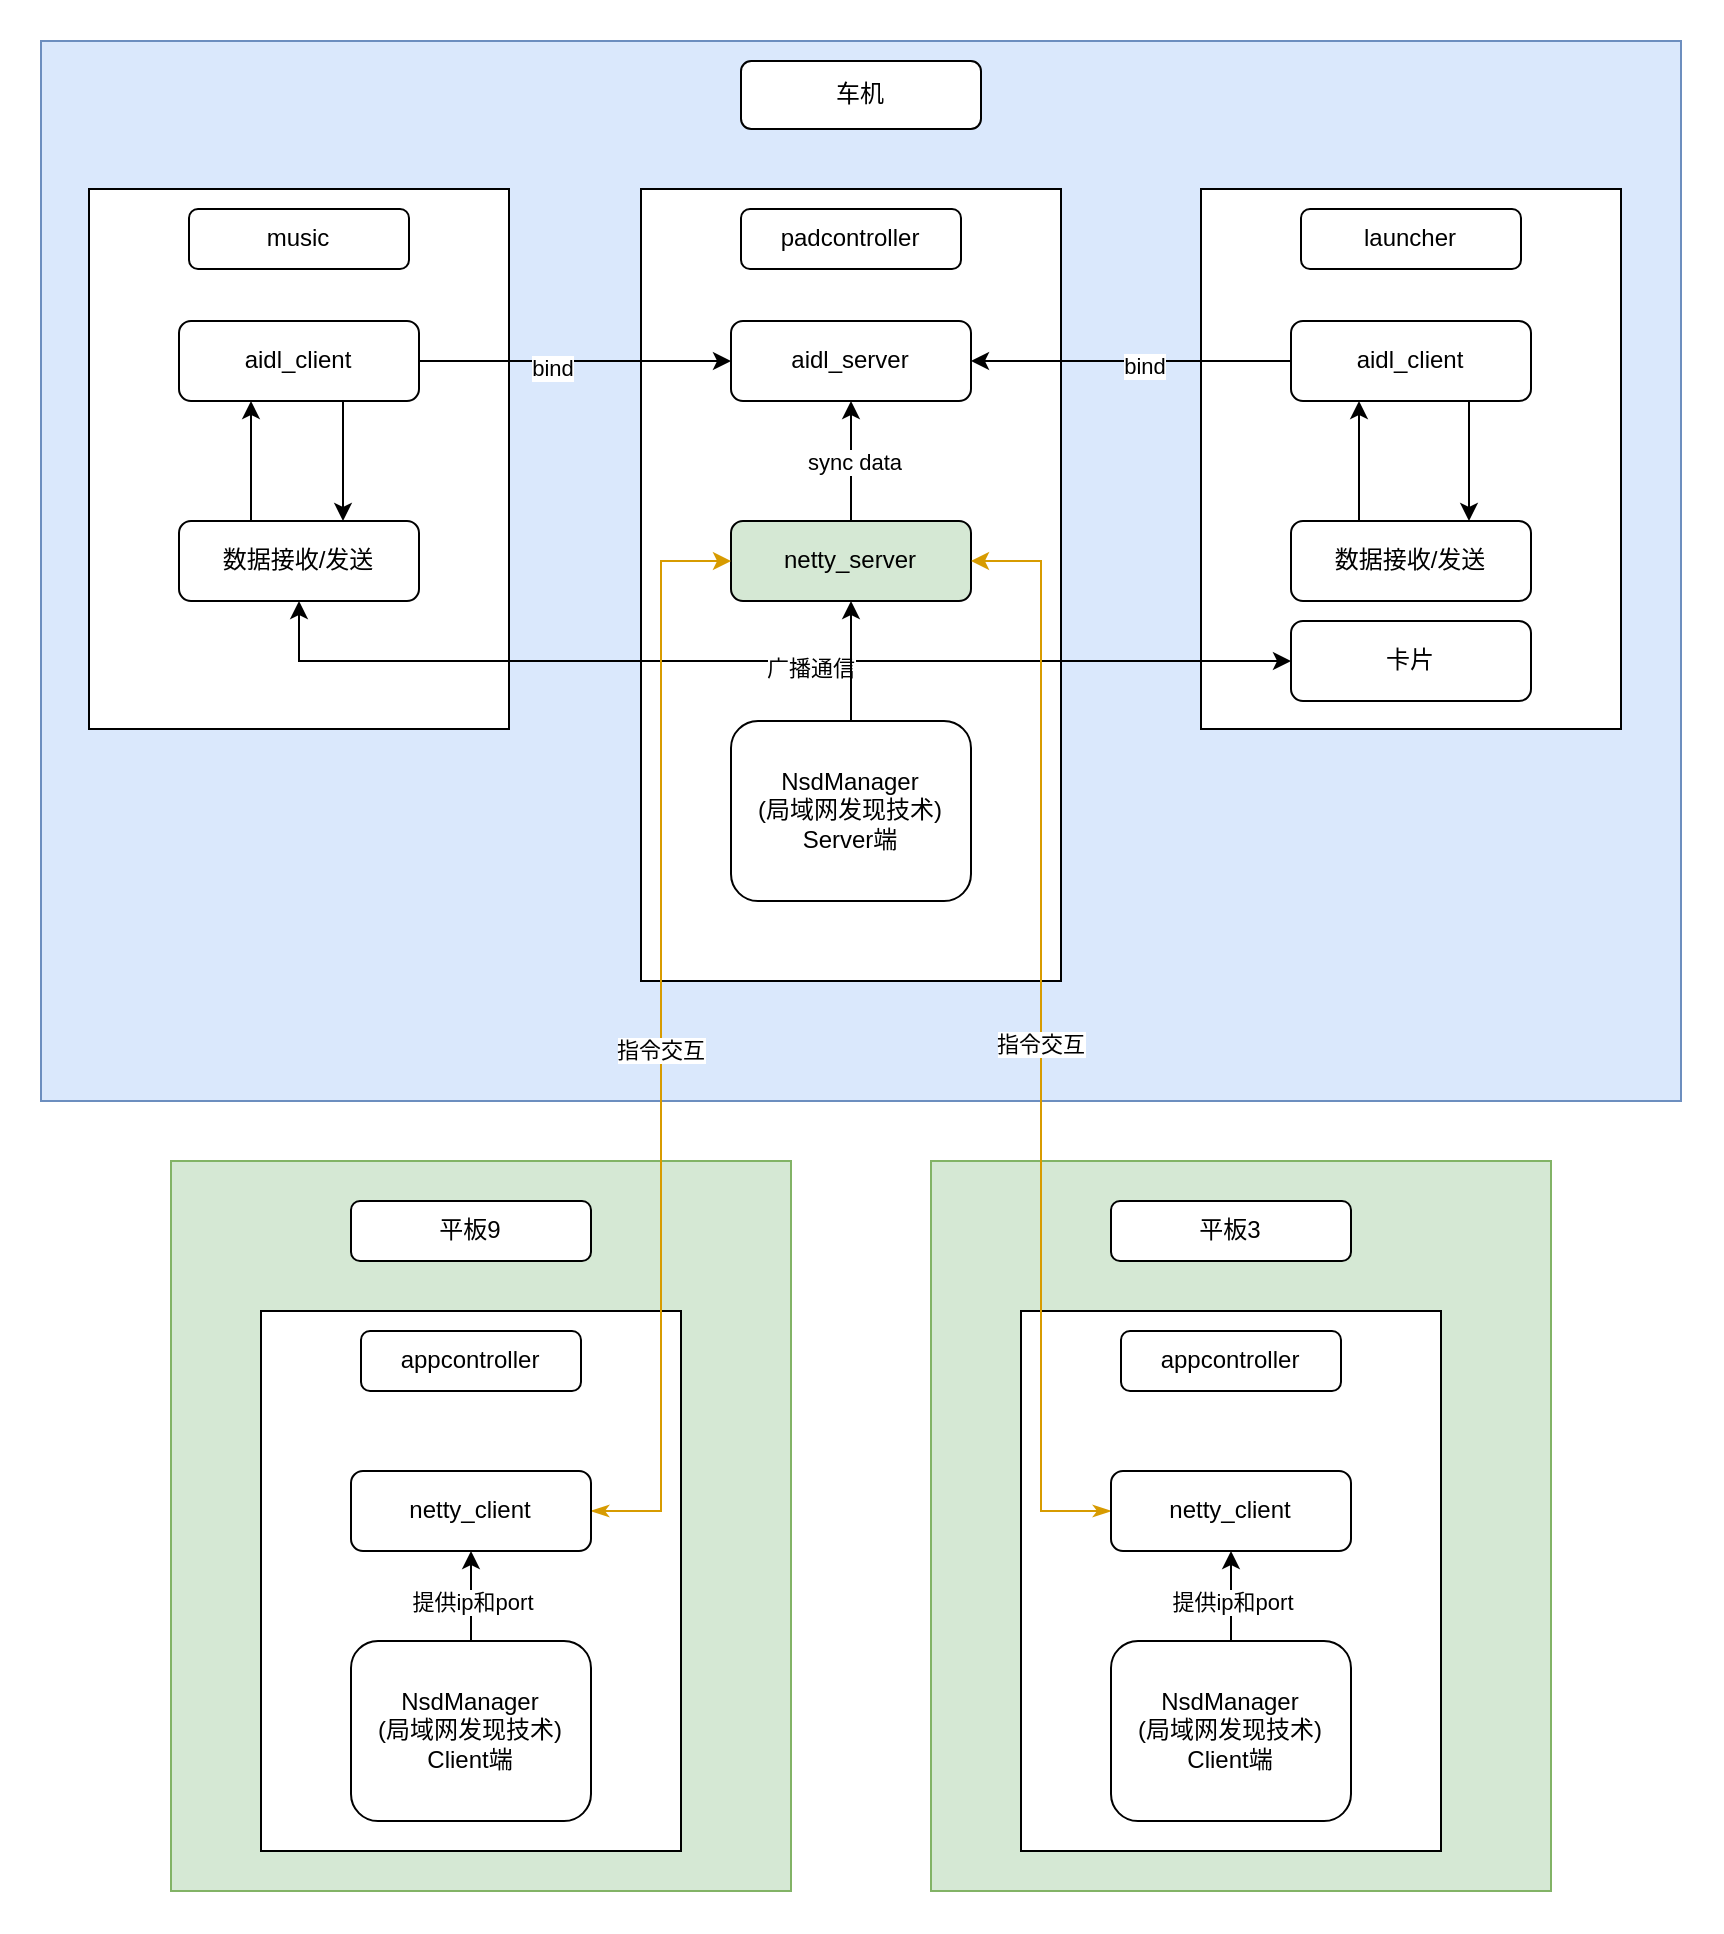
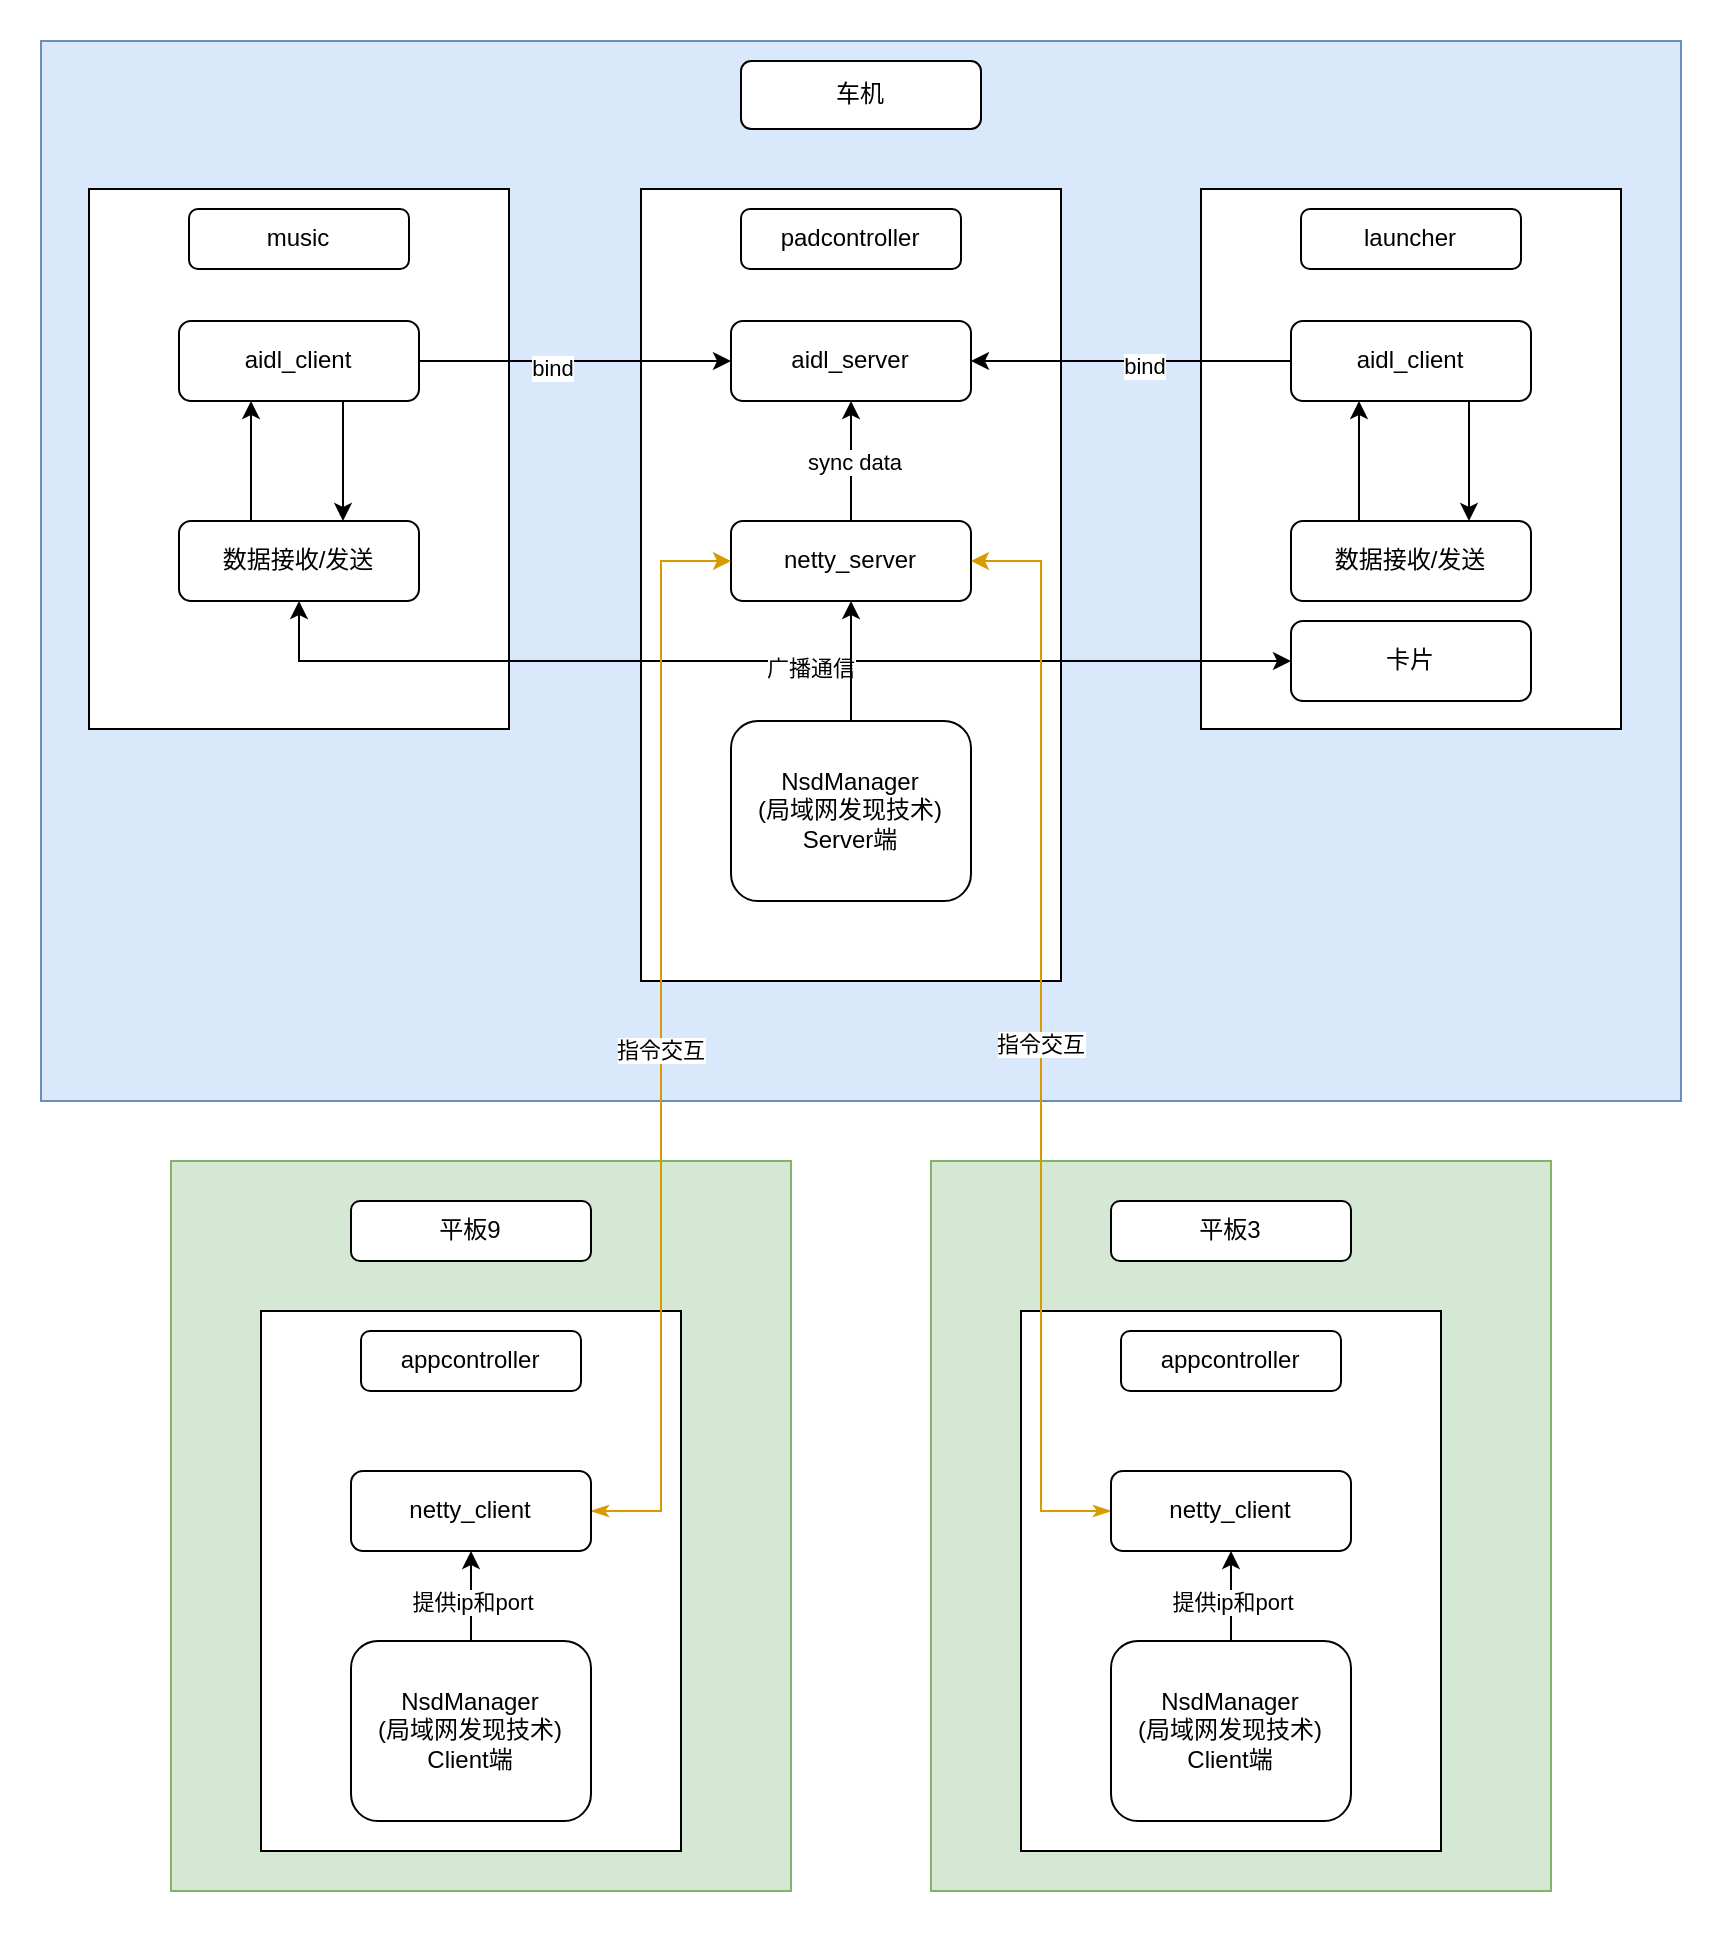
(851, 561) -> (851, 561)
